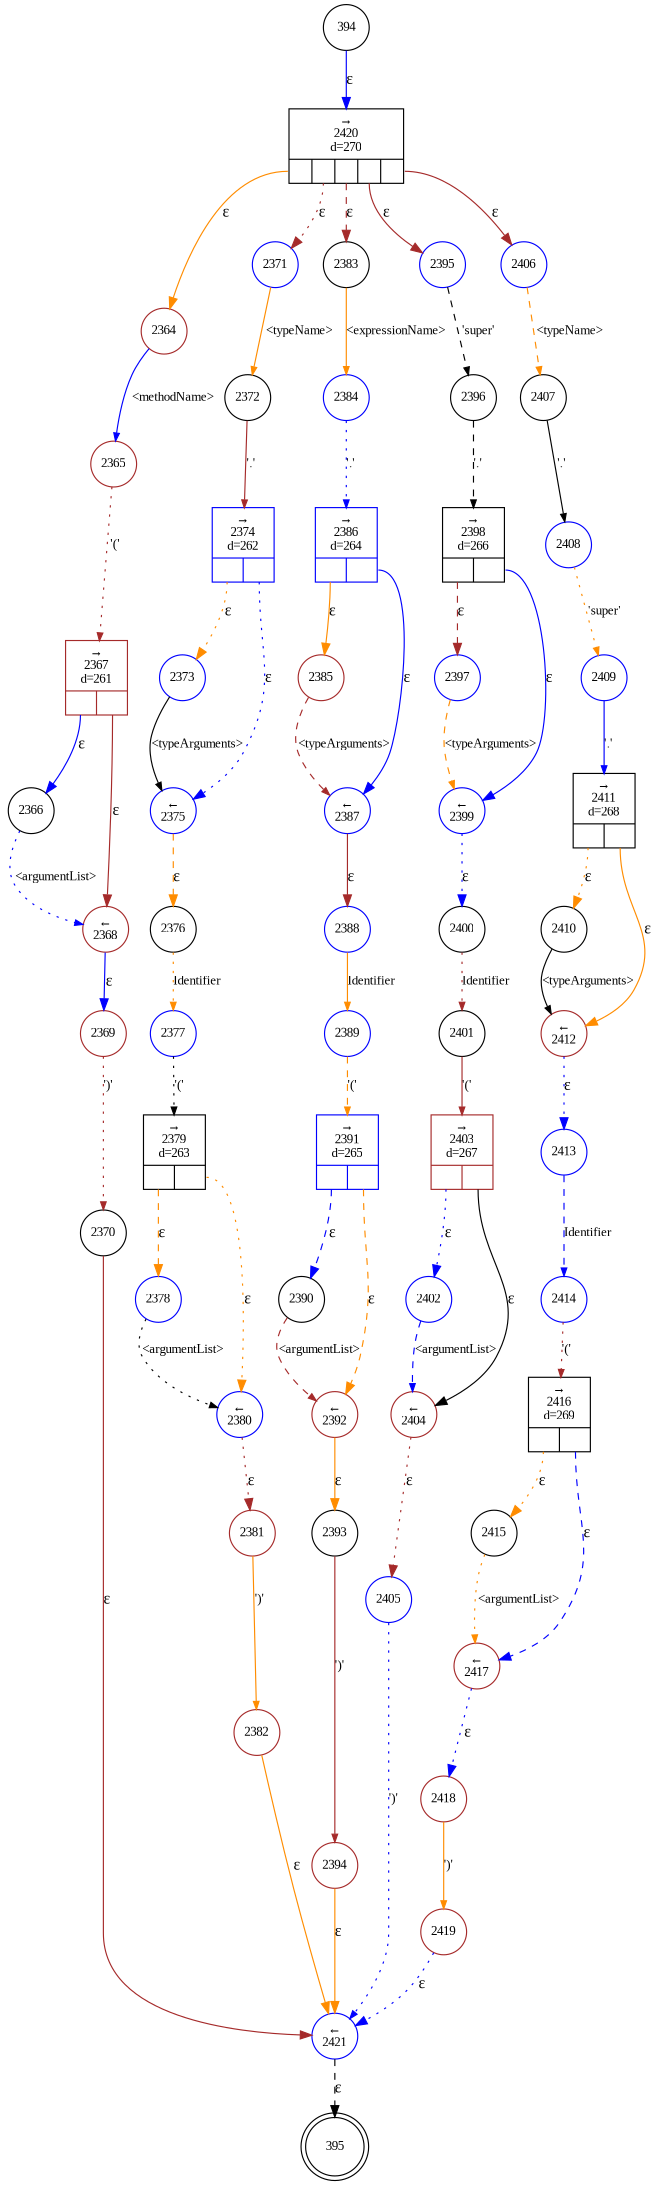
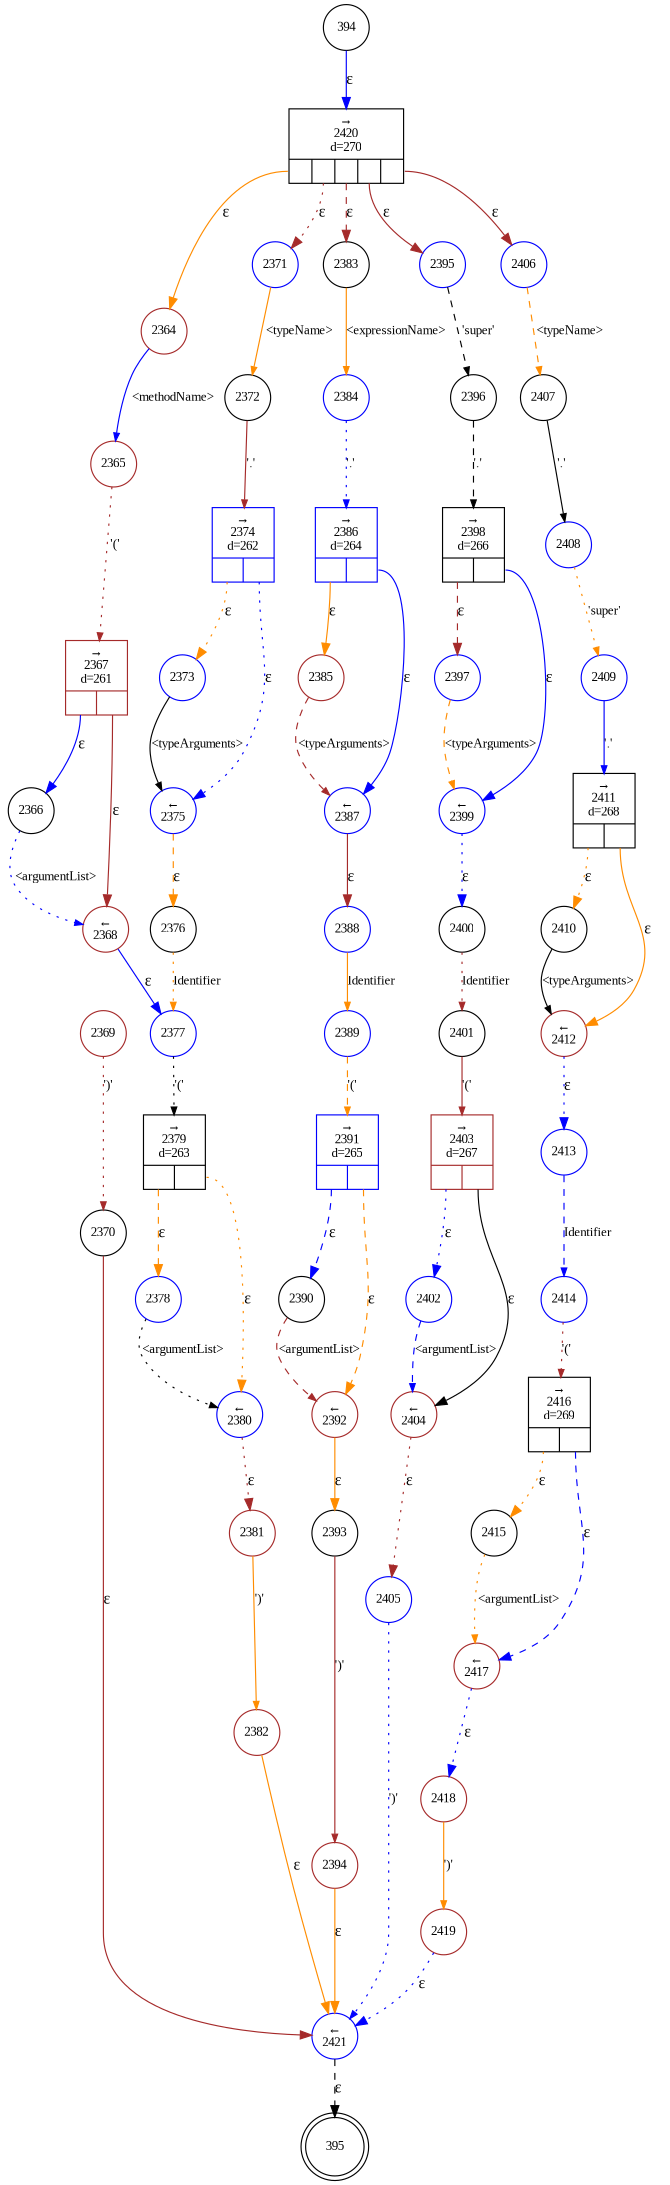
(105, 976) -> (136, 977)
